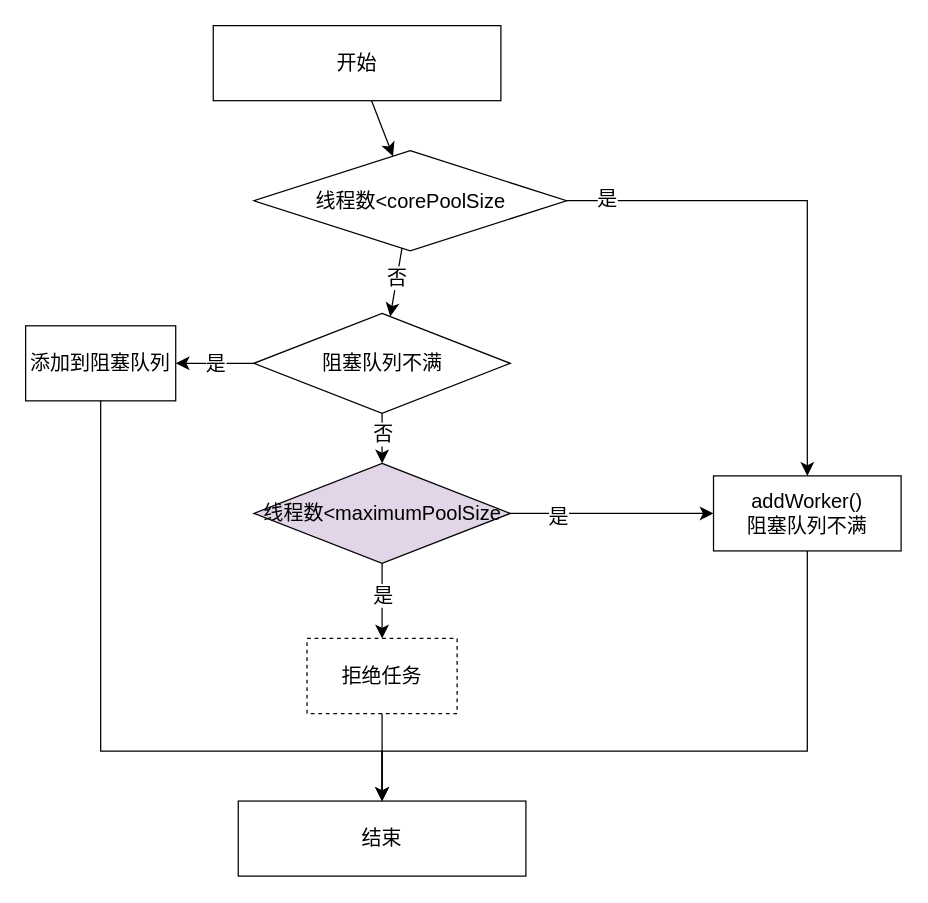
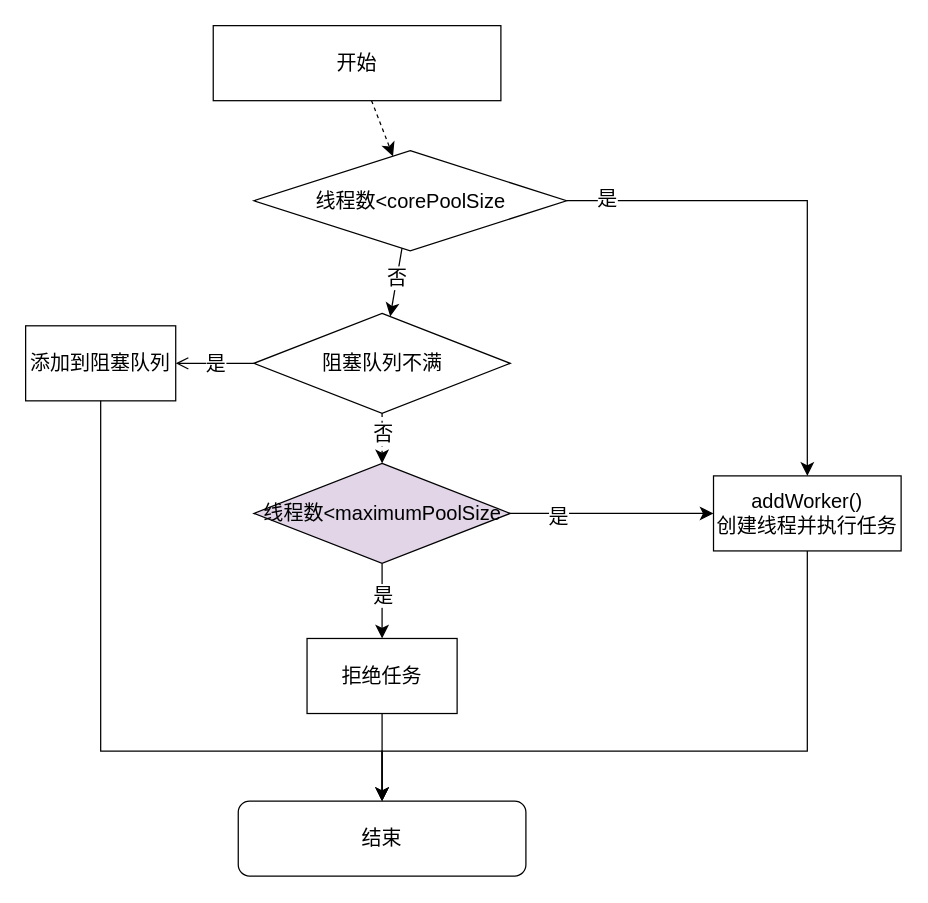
(380, 123) -> (380, 123)
(187, 363) -> (184, 363)
(382, 448) -> (382, 448)
(807, 513) -> (807, 513)
(382, 676) -> (382, 676)
(382, 838) -> (382, 838)
